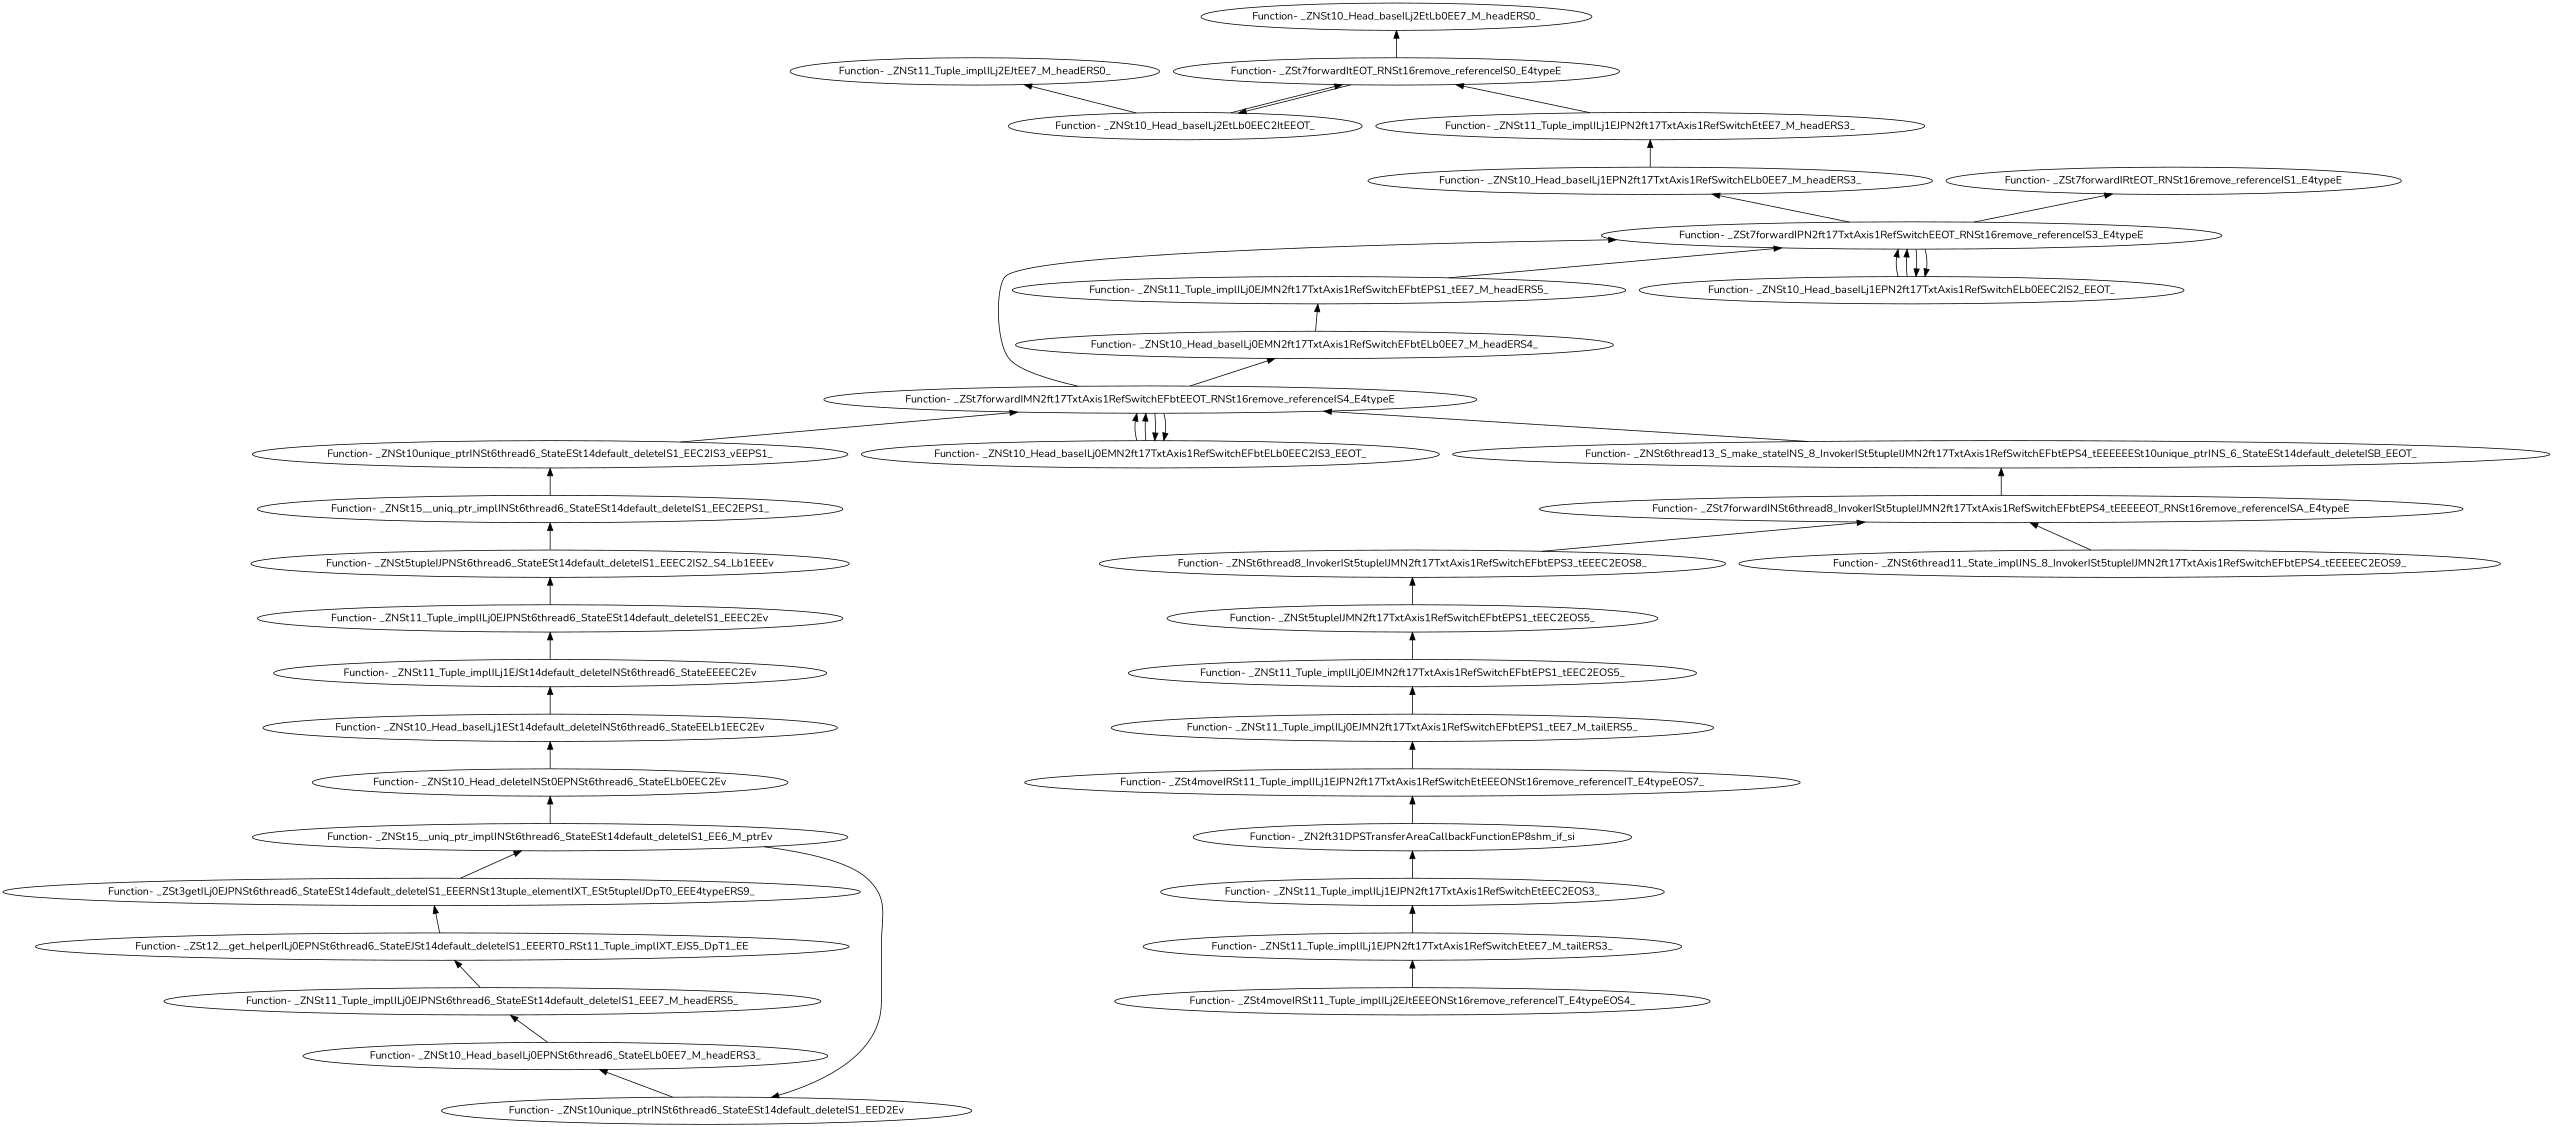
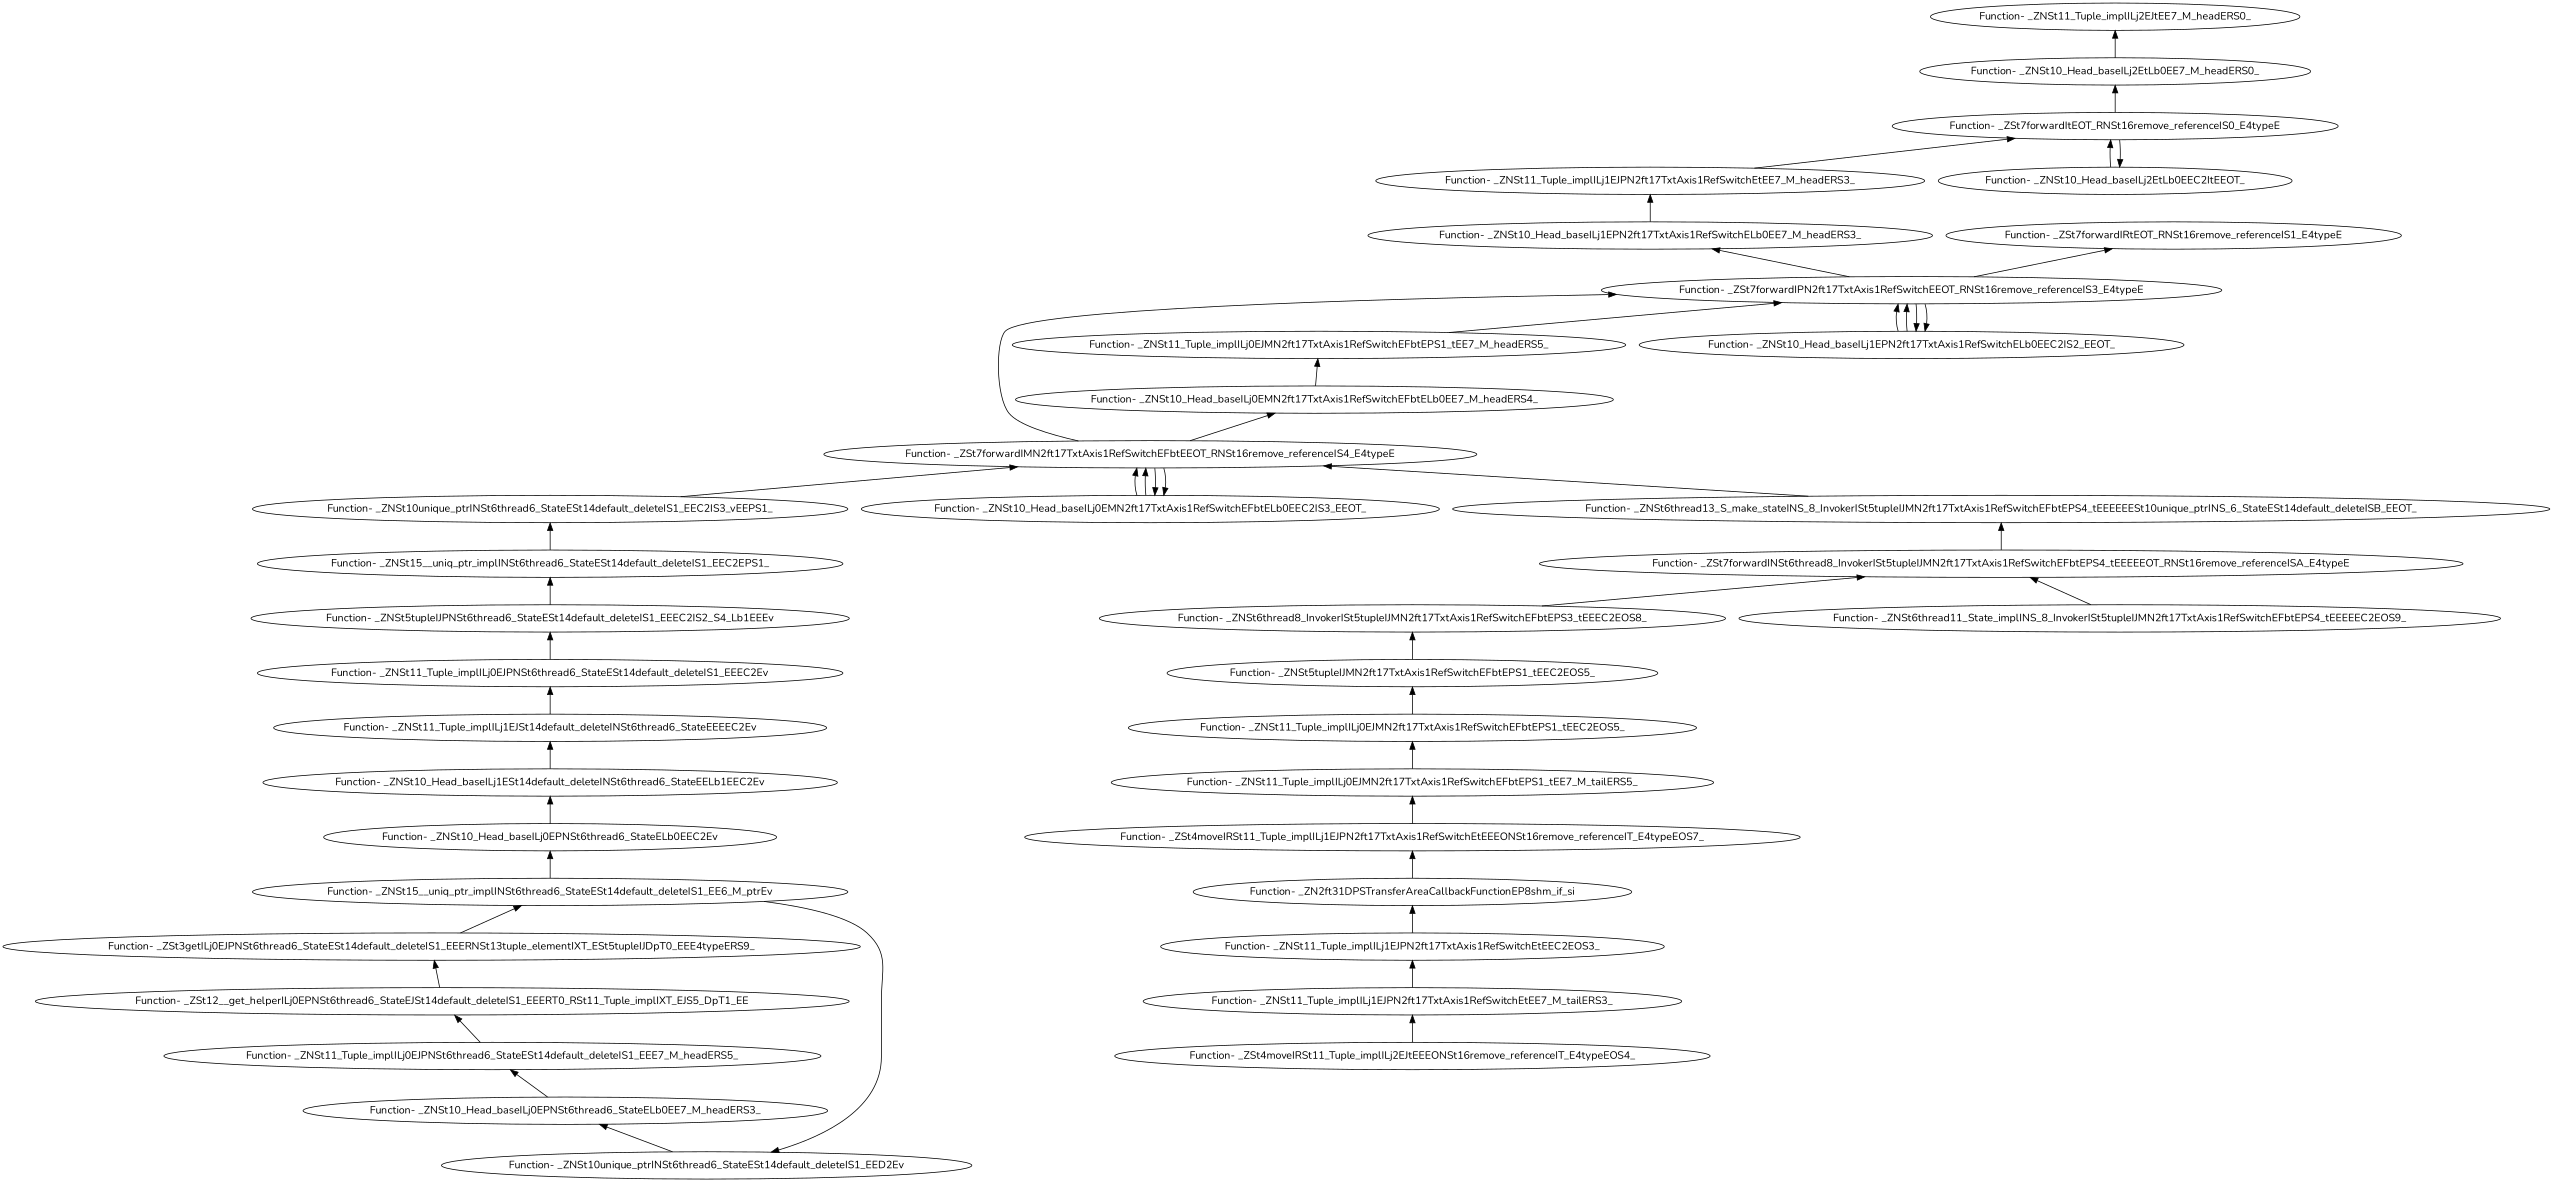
(1084, 100) -> (2115, 48)
(550, 783) -> (550, 837)
